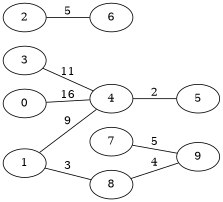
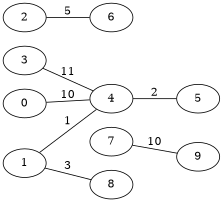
(68, 95) -> (68, 95)
(68, 121) -> (68, 121)
(155, 142) -> (155, 142)
(155, 171) -> none
